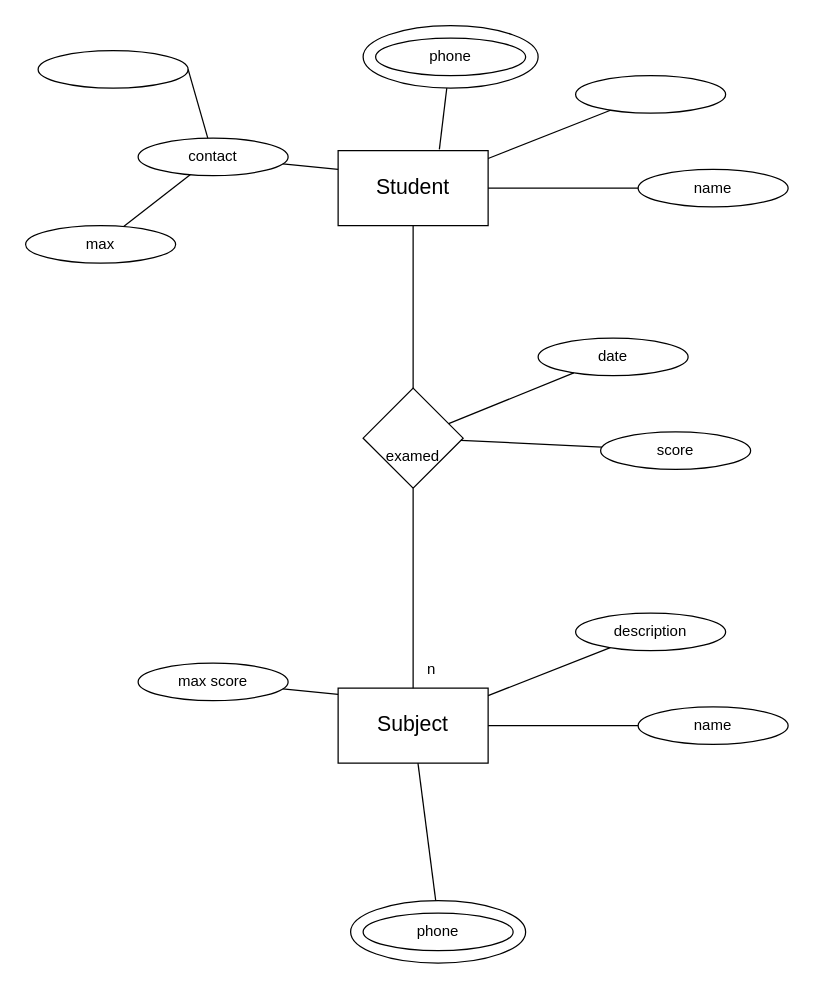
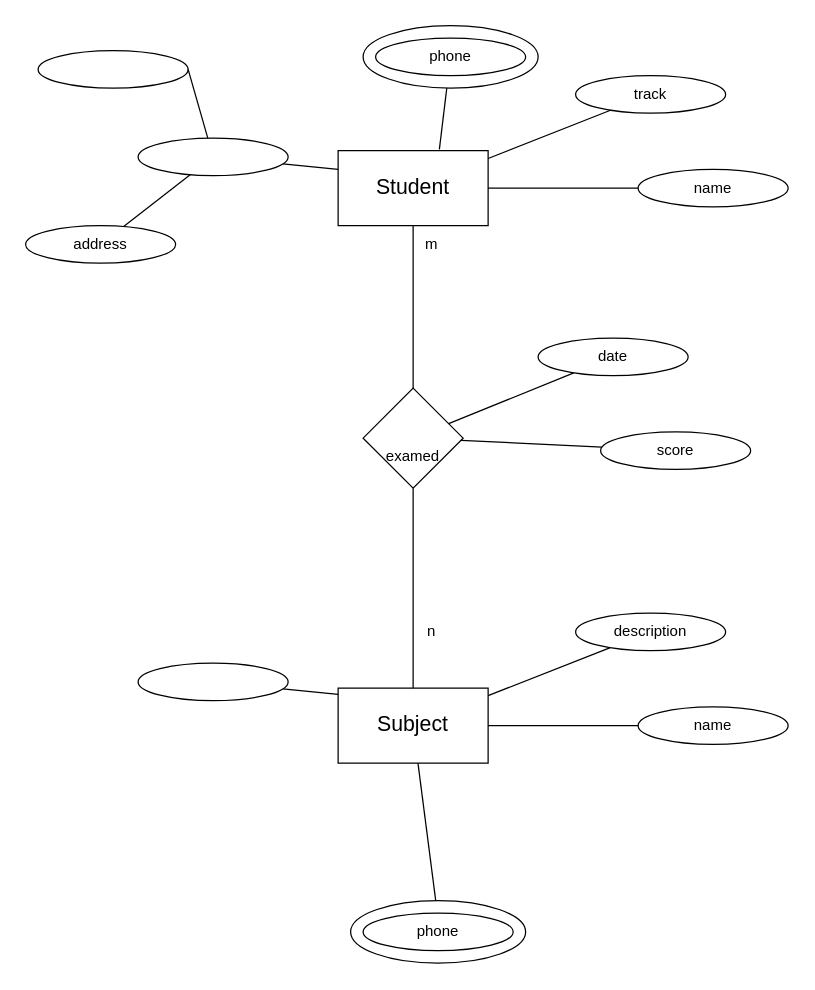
none -> (651, 94)
(213, 157) -> none
(101, 244) -> (101, 244)
none -> (432, 244)
(432, 669) -> (432, 632)
(213, 682) -> none
